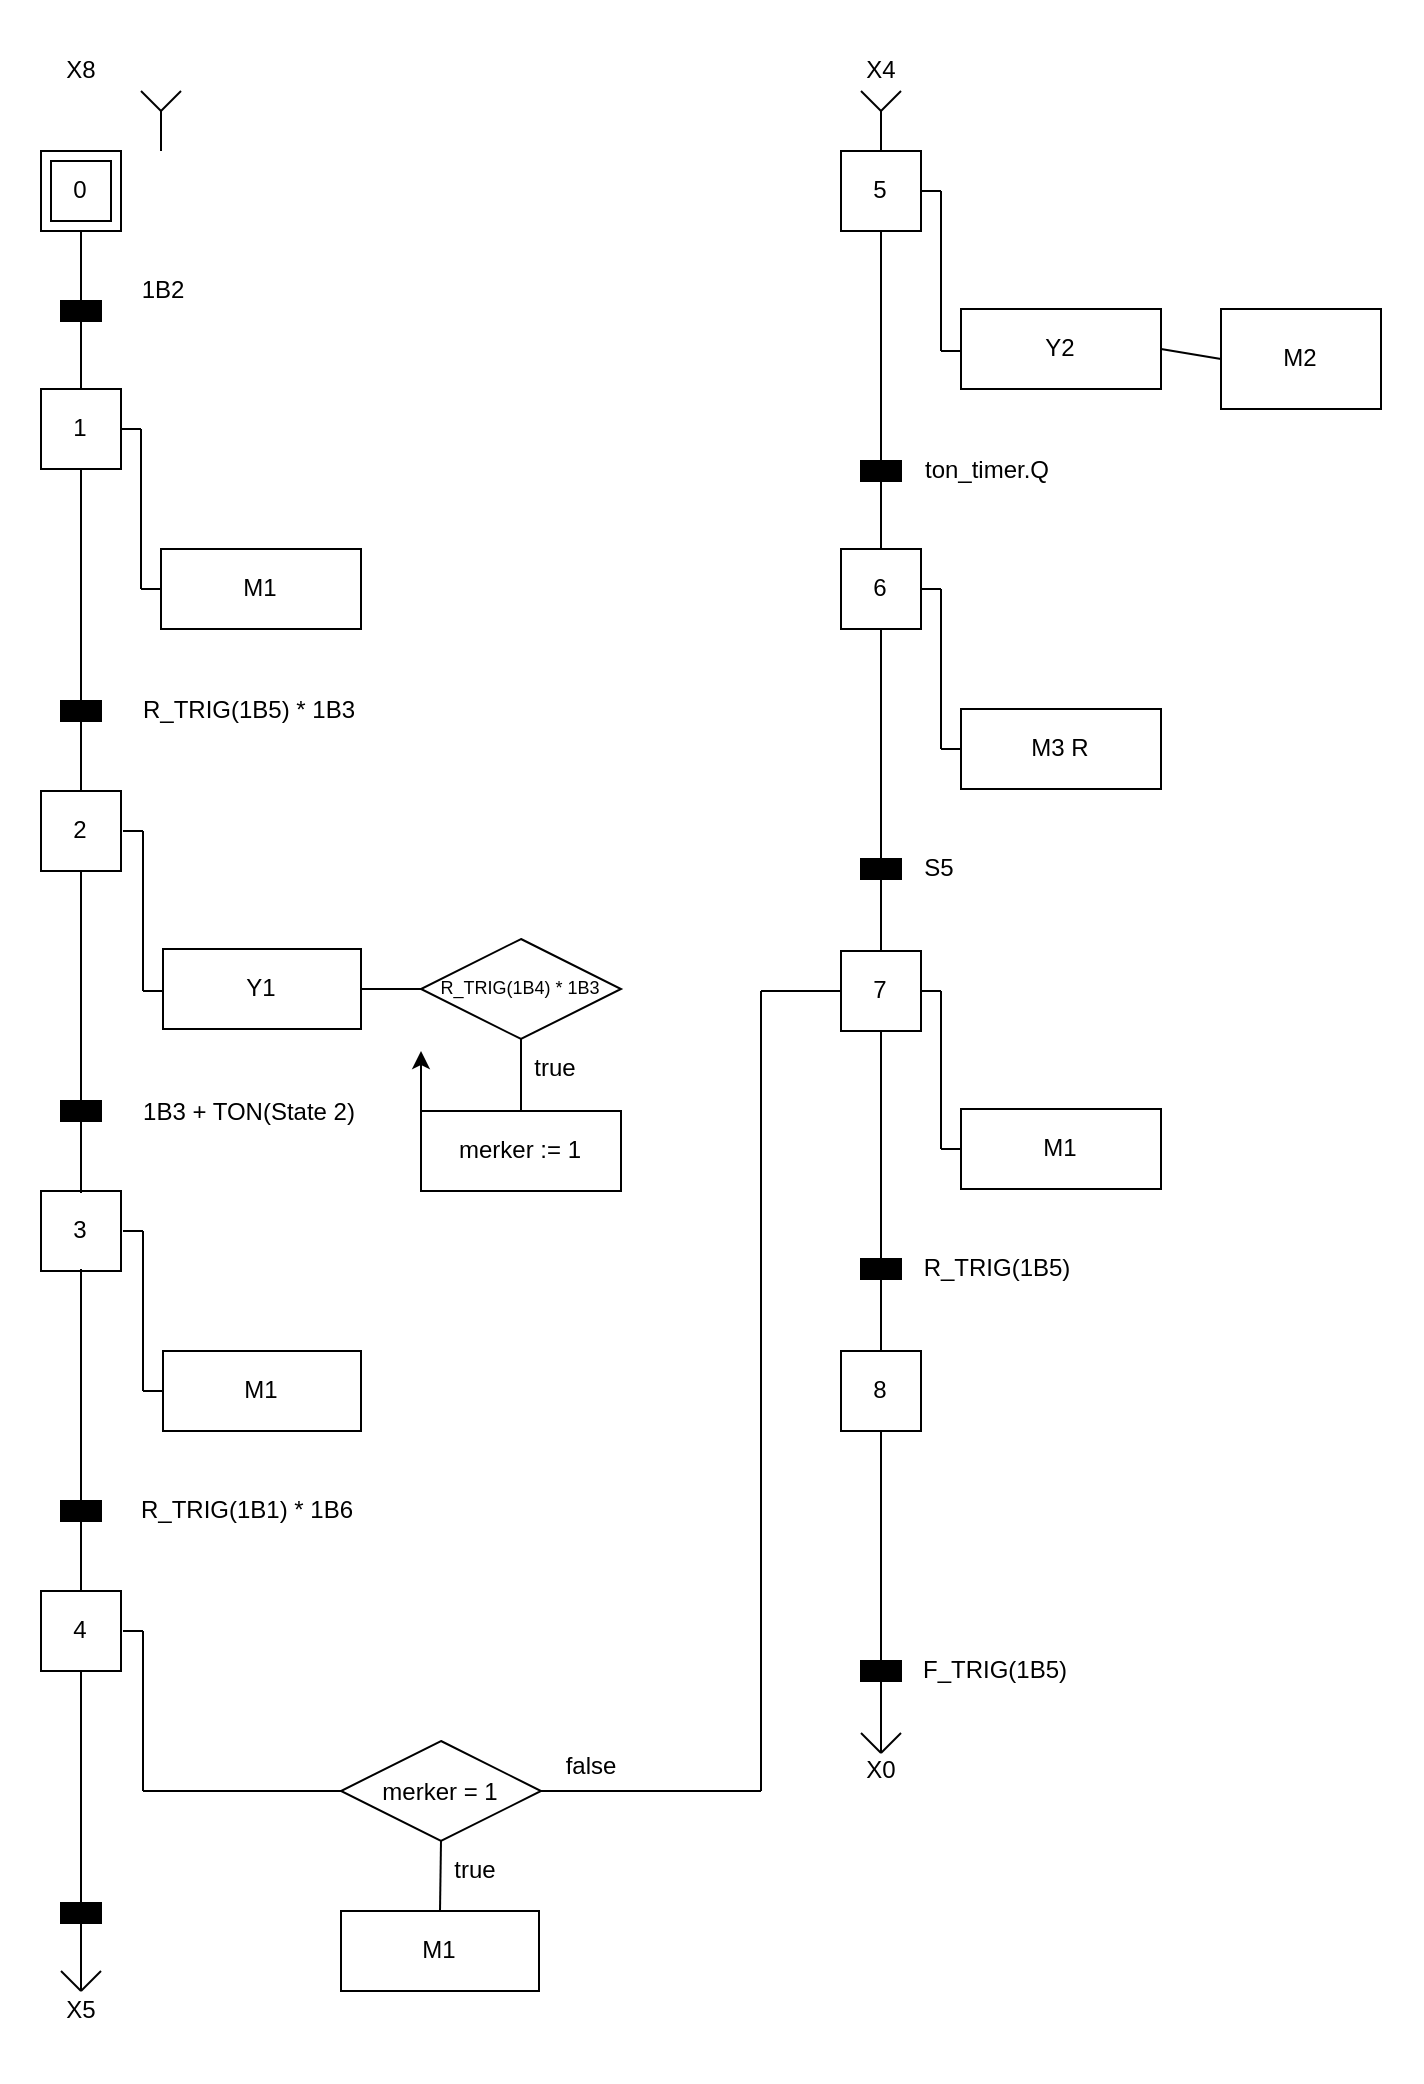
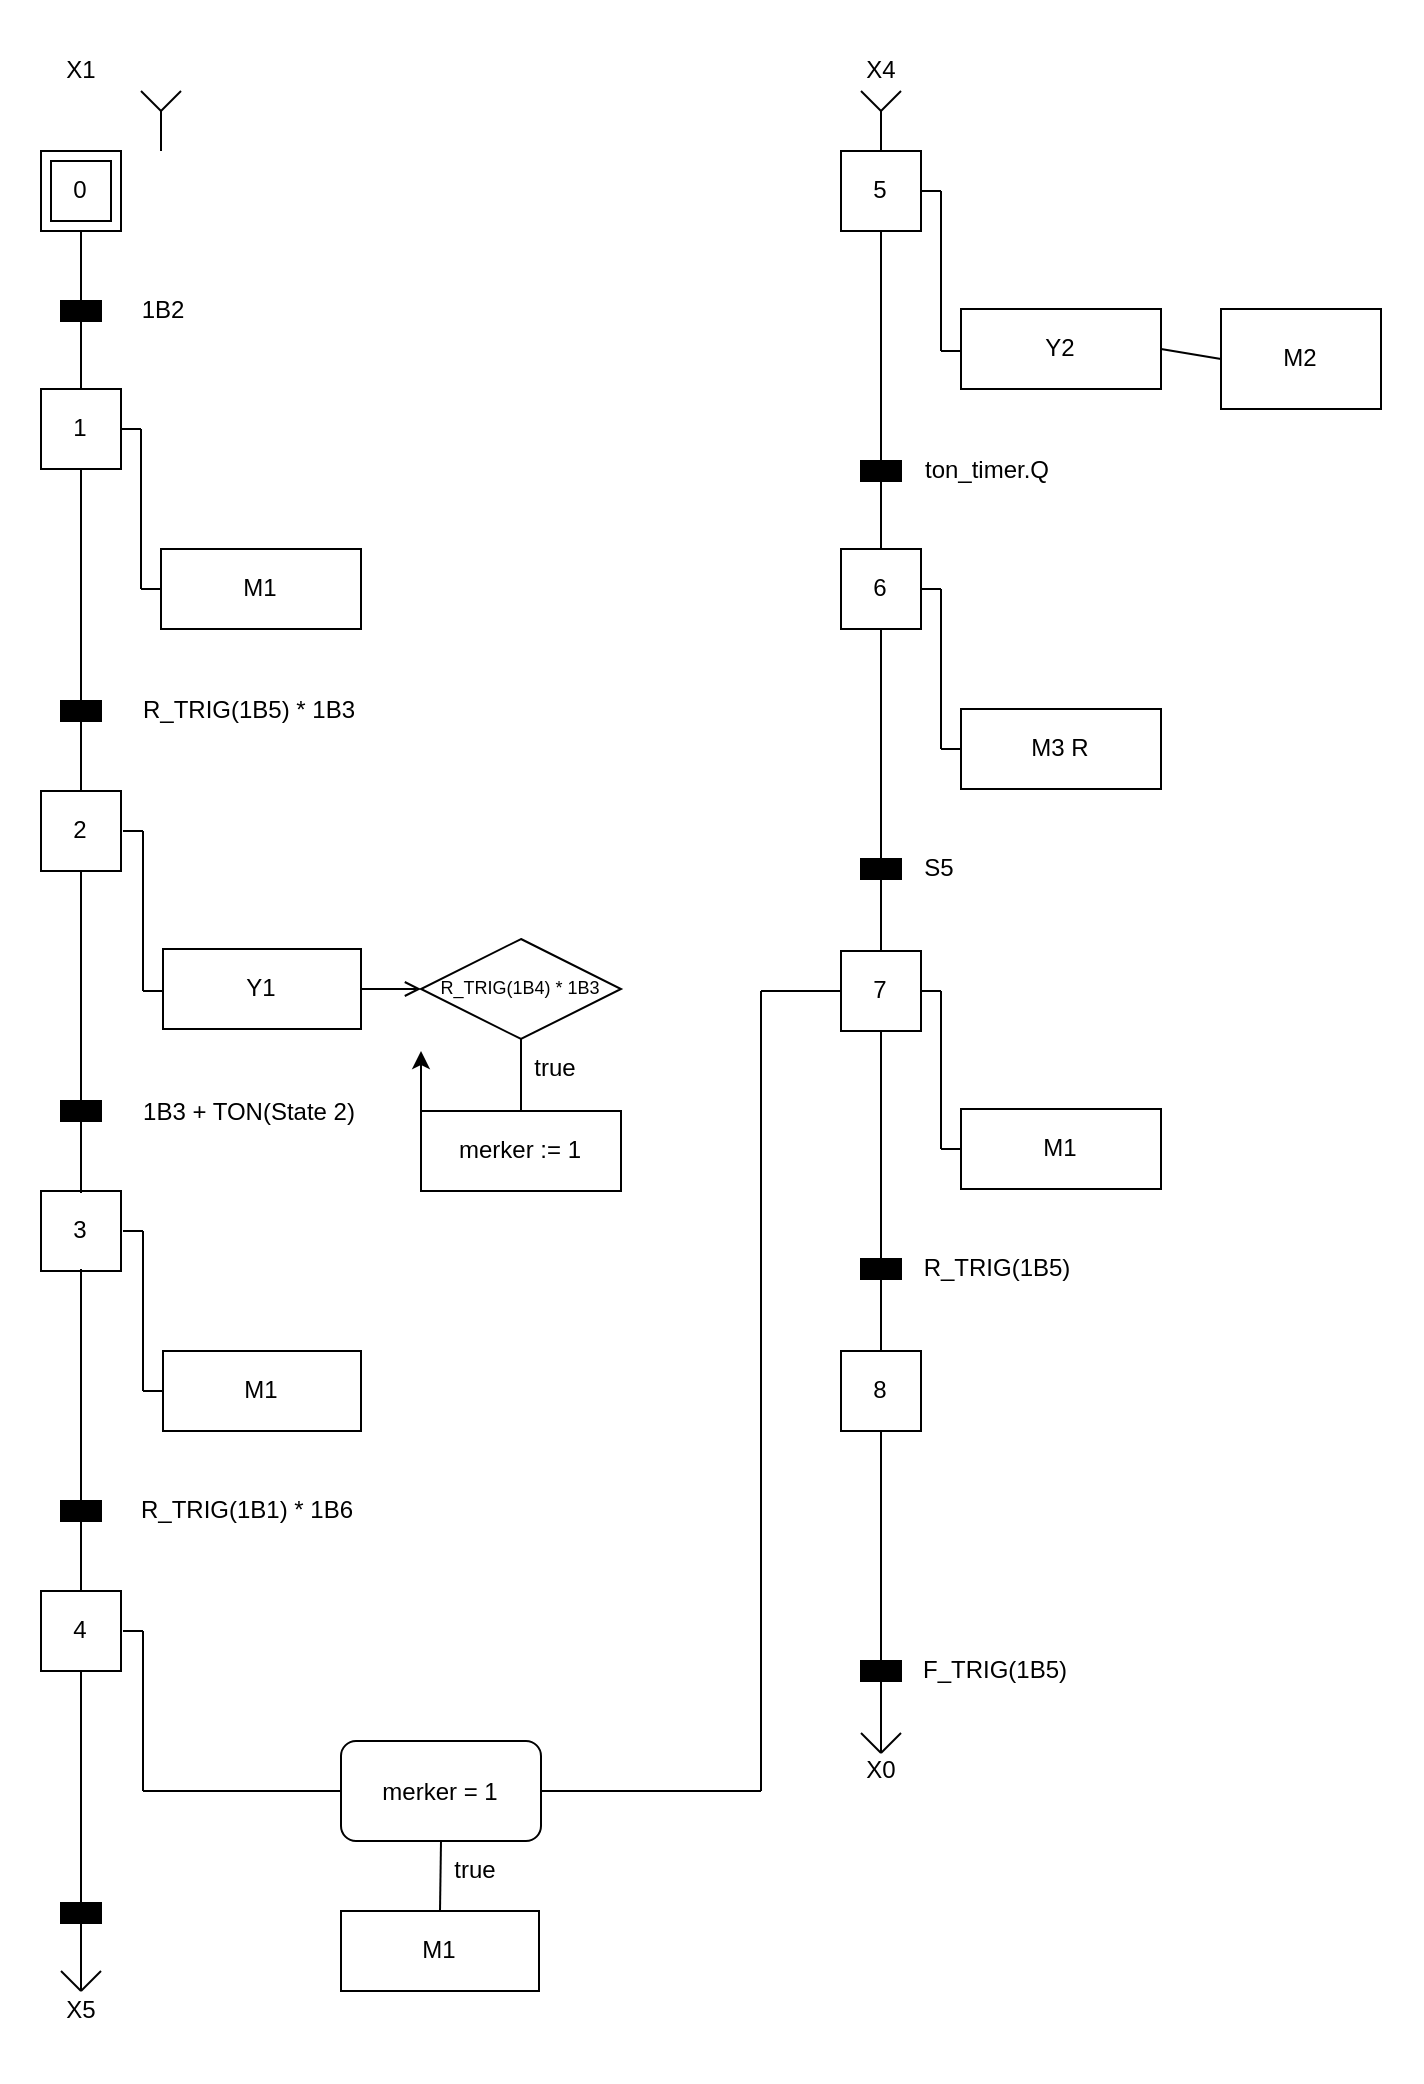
(82, 71) -> (82, 71)
(163, 291) -> (163, 311)
(414, 989) -> (412, 989)
(591, 1767) -> none
(441, 1791) -> (441, 1791)
